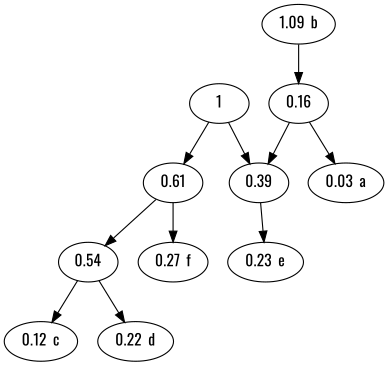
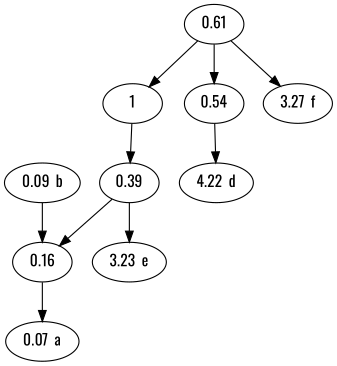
(299, 24) -> (42, 183)
(199, 138) -> (177, 60)
(281, 138) -> (90, 219)
(346, 183) -> (42, 341)
(173, 262) -> (298, 104)
(266, 262) -> (129, 262)
(41, 341) -> none
(136, 341) -> (216, 183)
